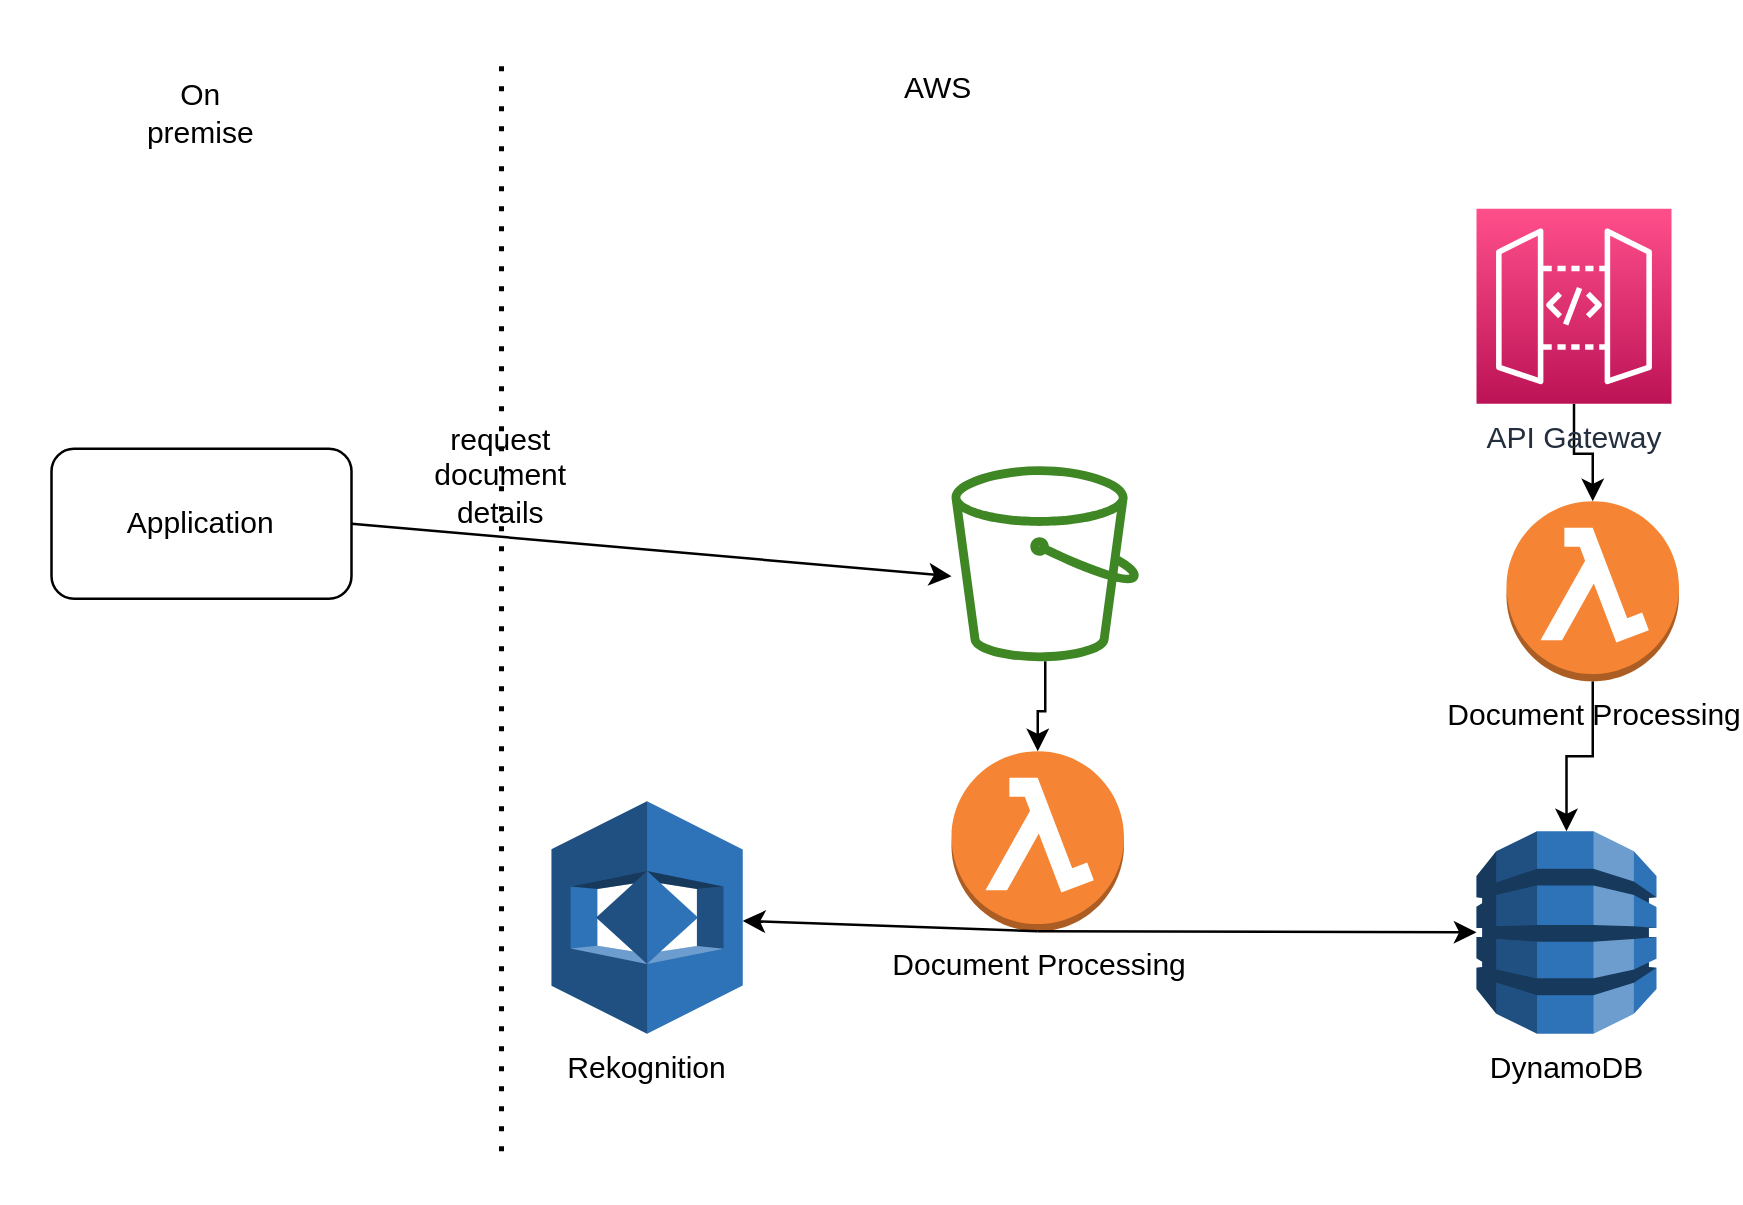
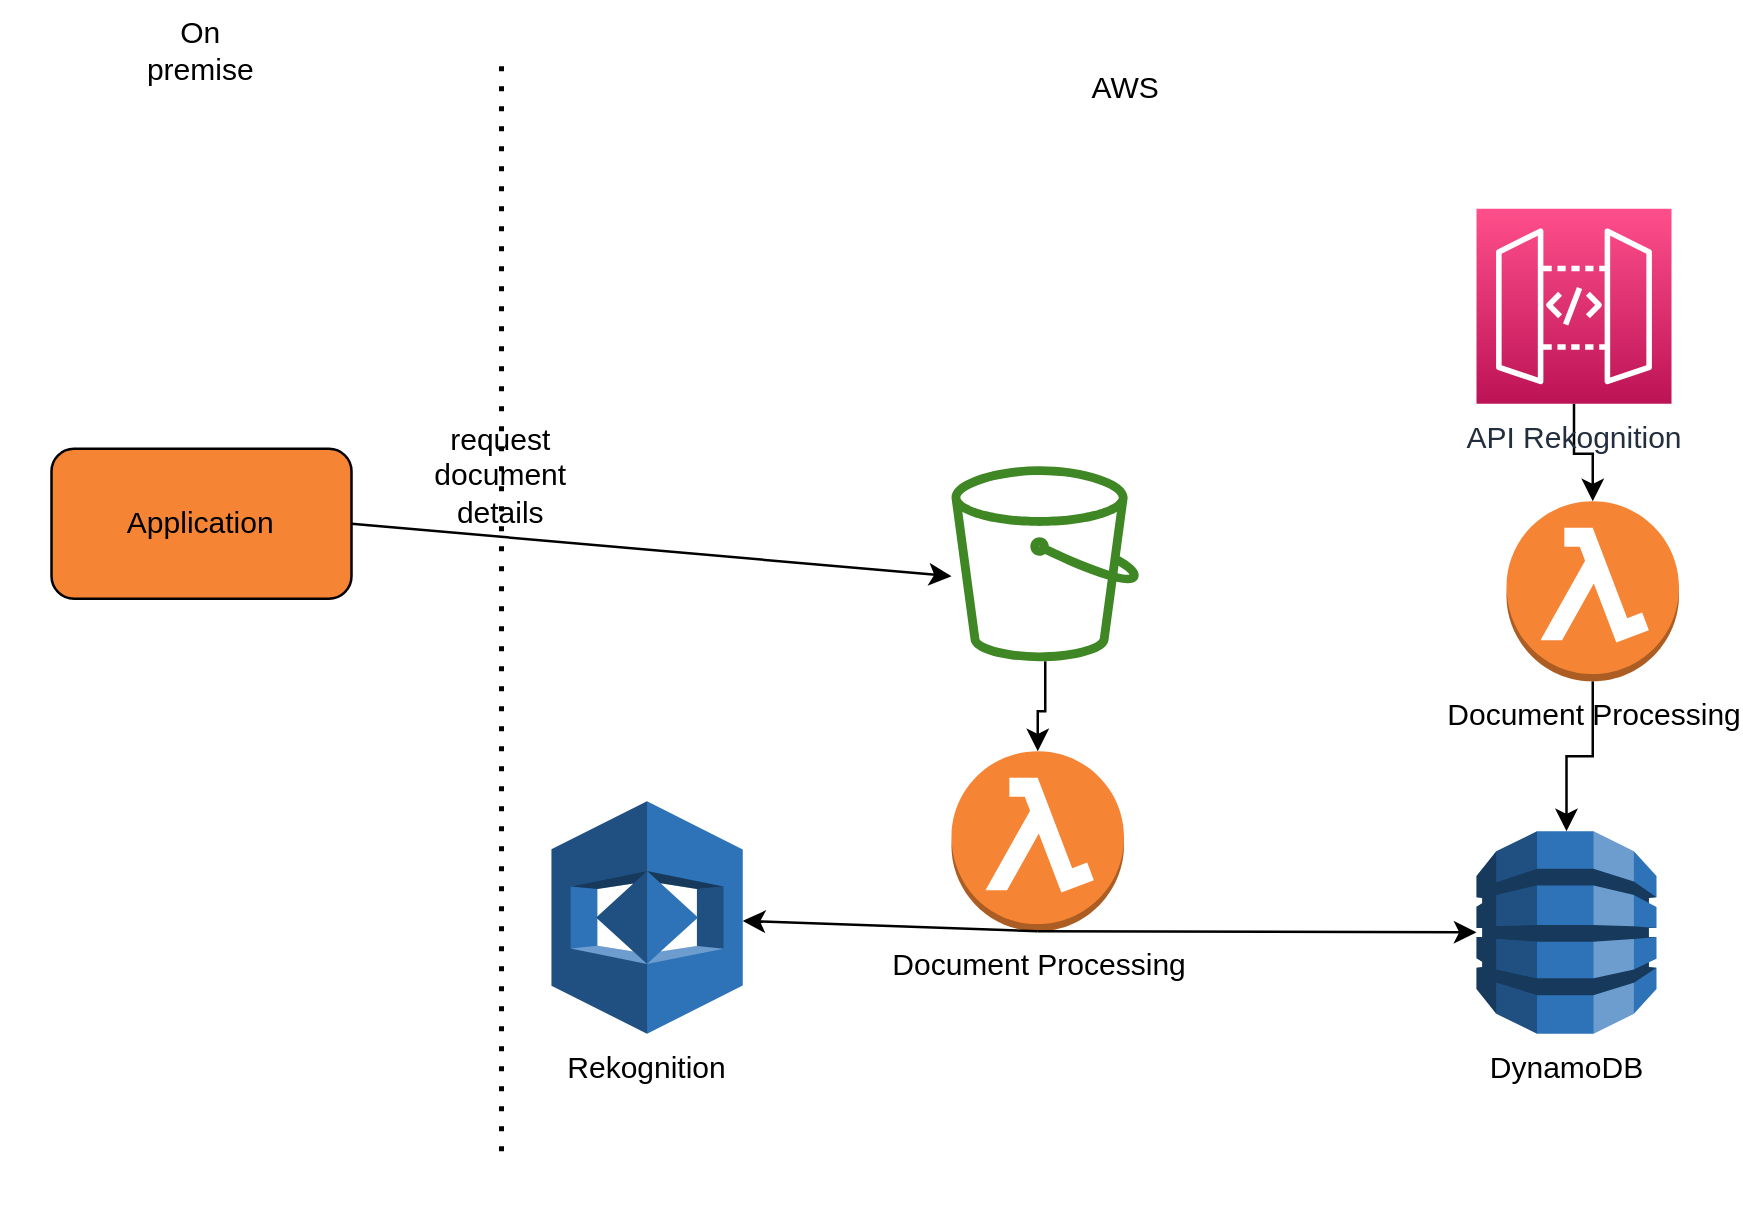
(939, 89) -> (1126, 89)
(201, 114) -> (201, 51)
(1575, 439) -> (1575, 439)
(201, 524) -> (201, 524)
